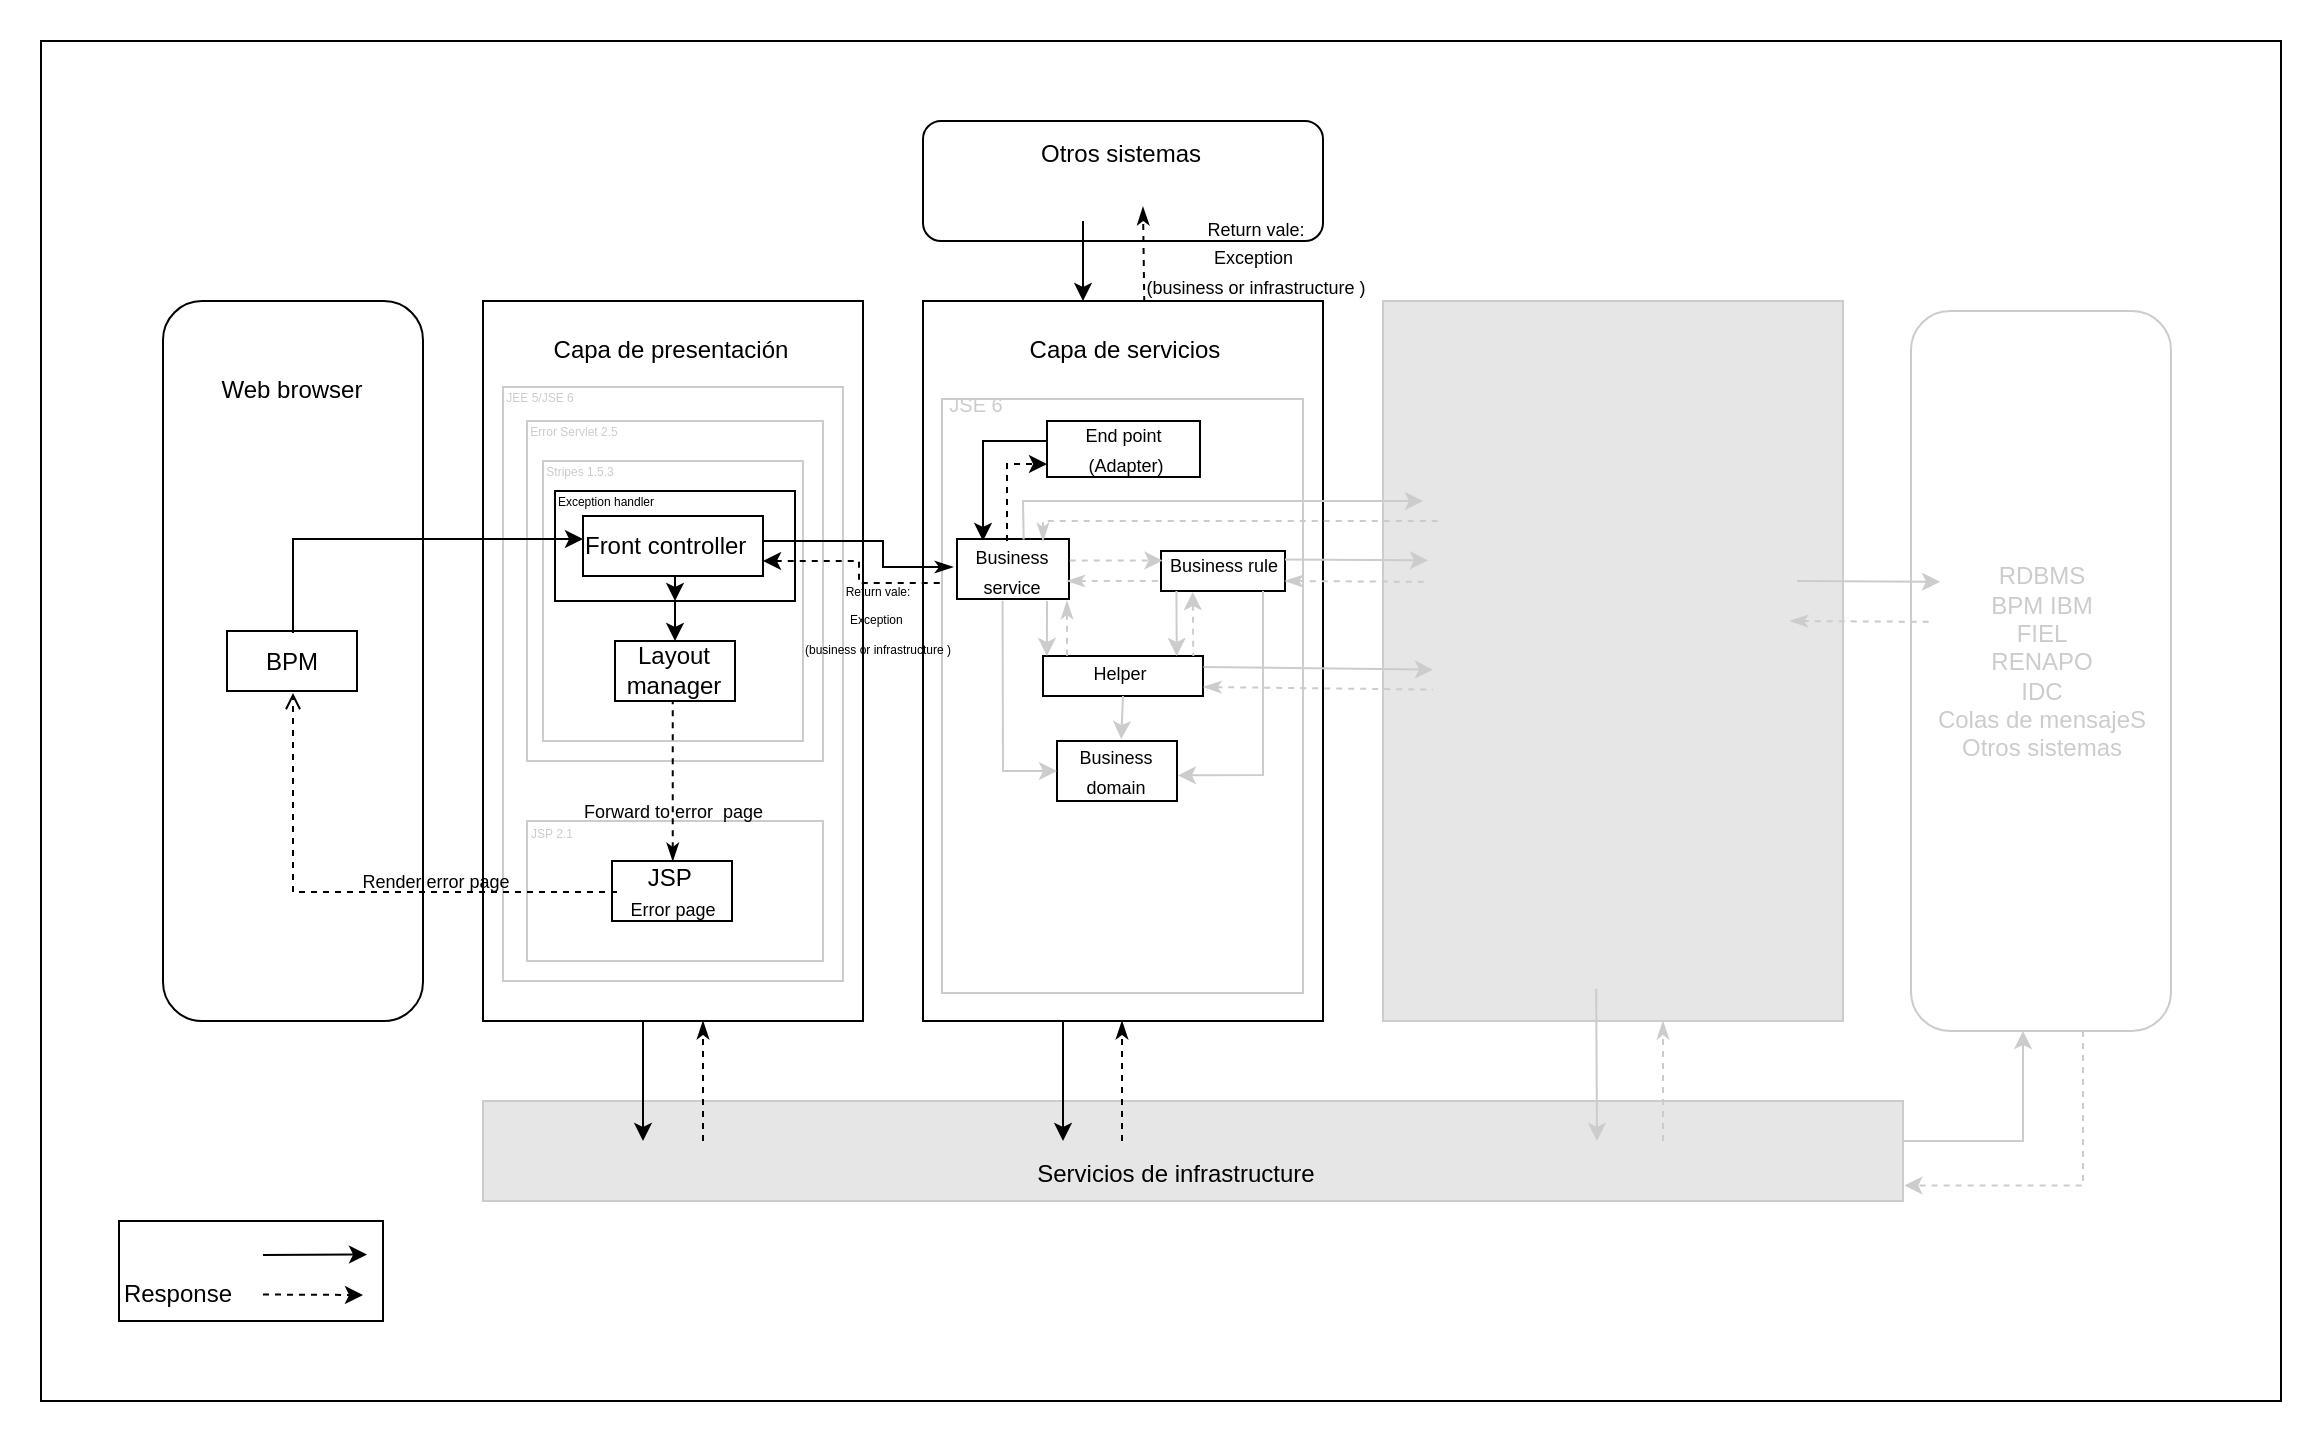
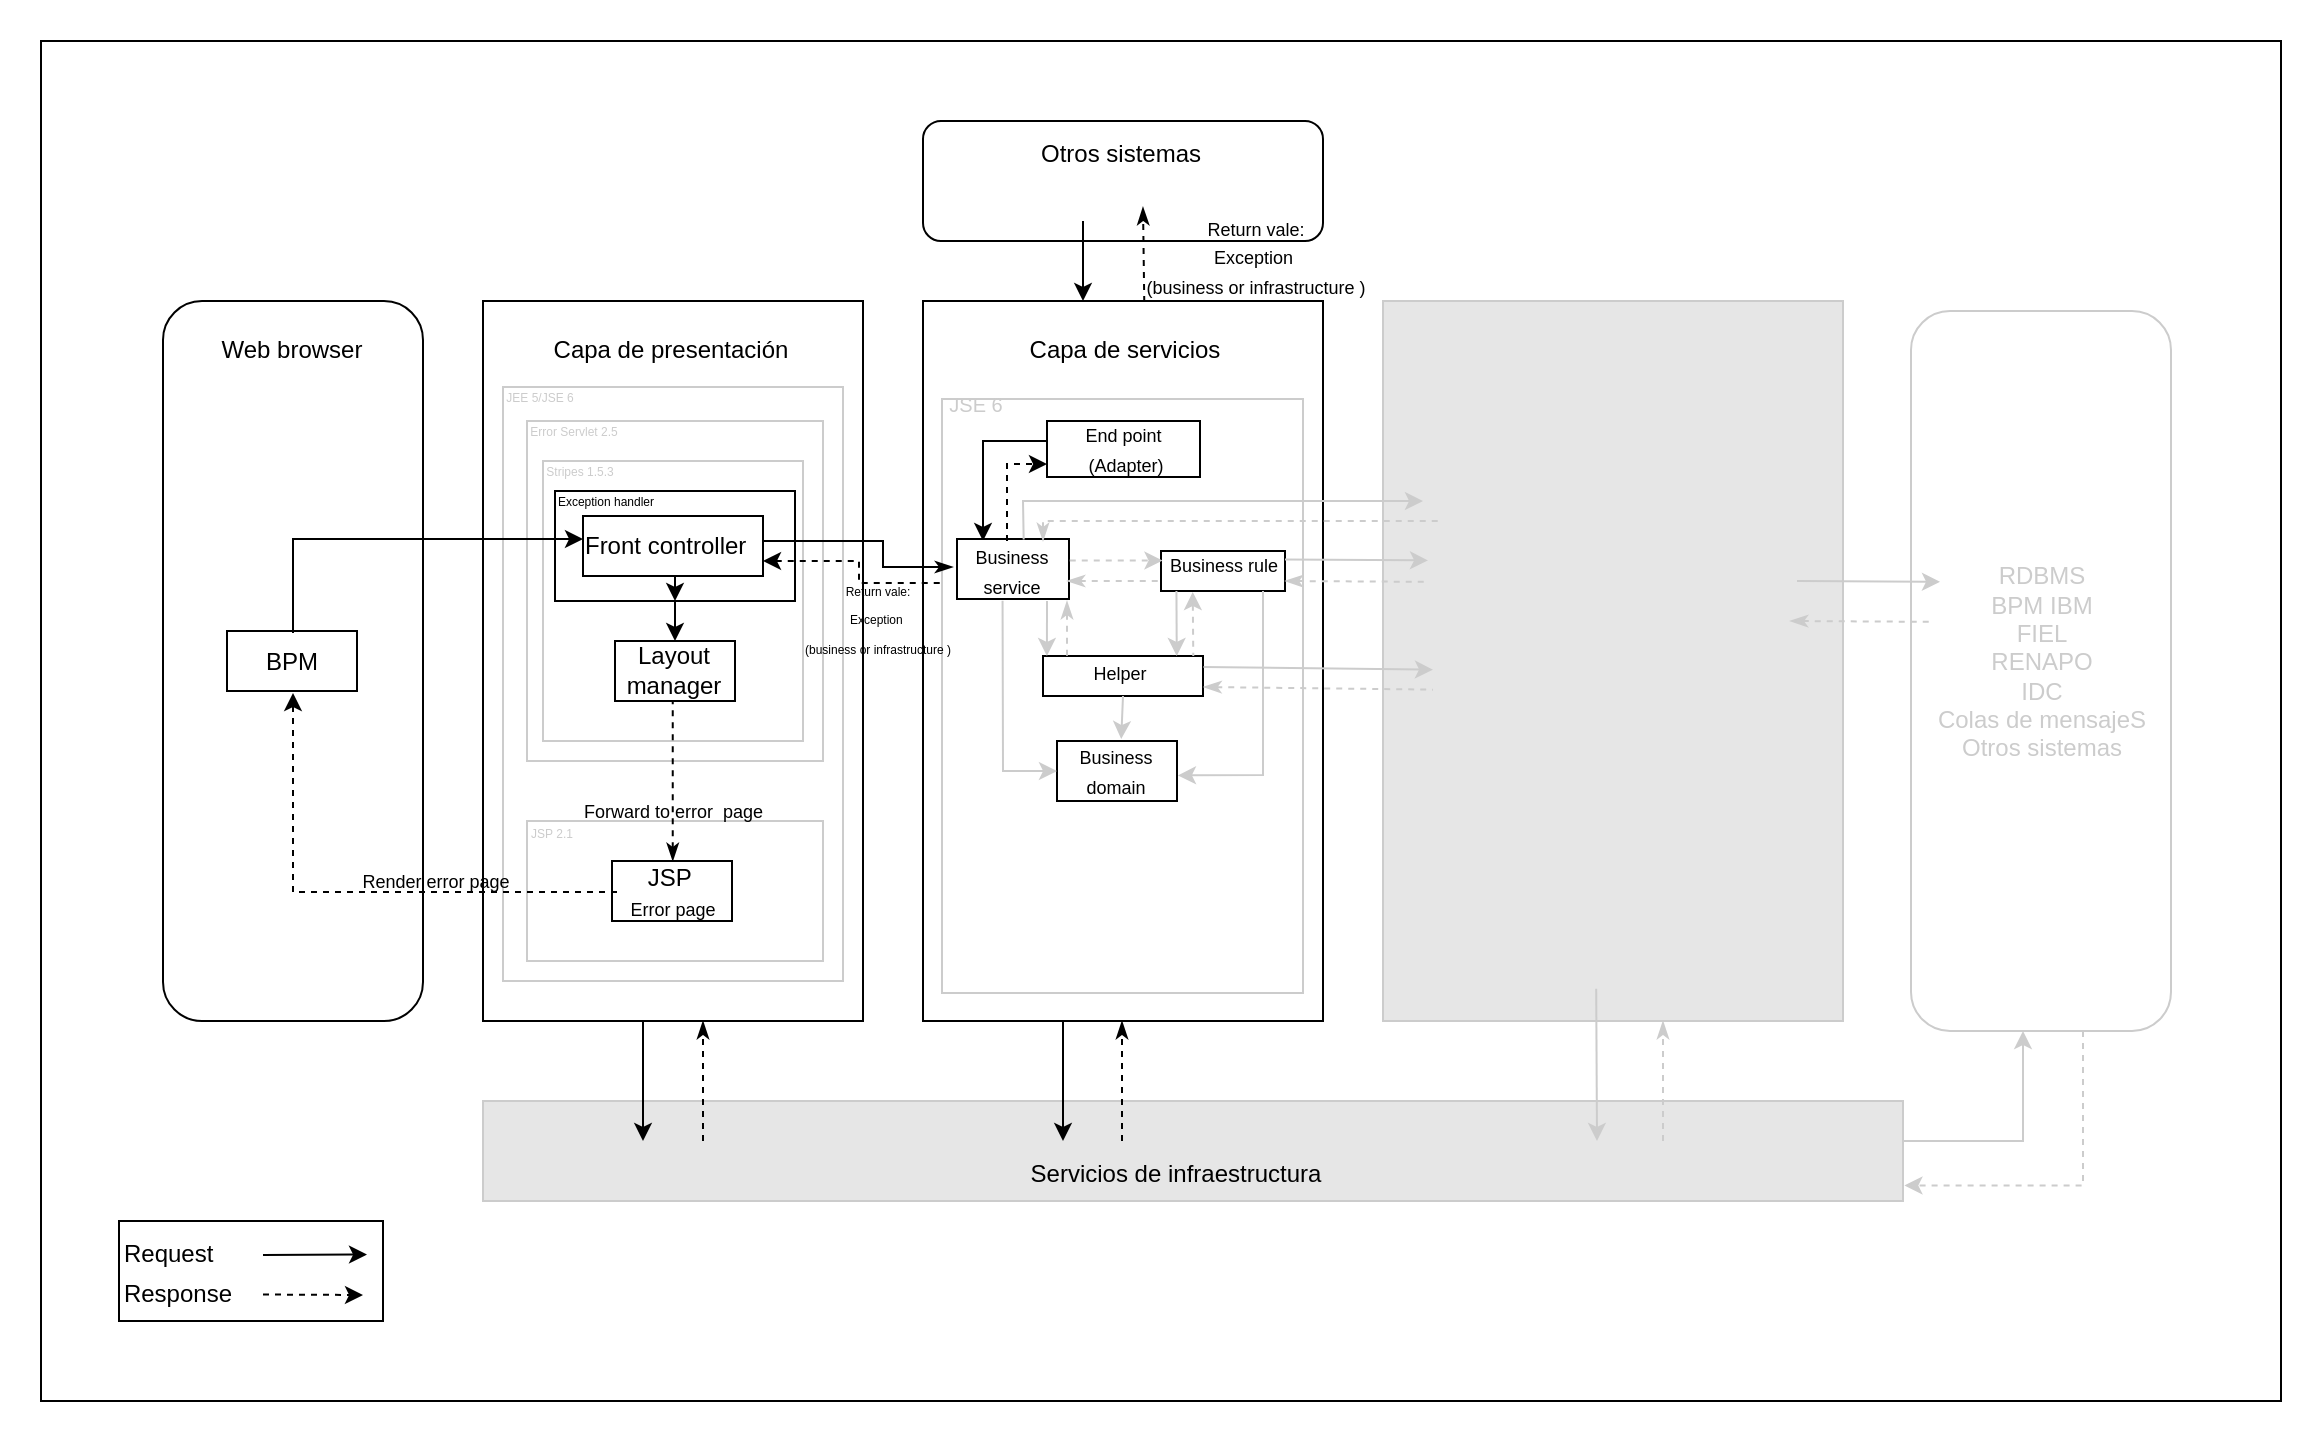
(293, 391) -> (293, 351)
(293, 703) -> (293, 708)
(1177, 1175) -> (1177, 1175)
none -> (173, 1255)
